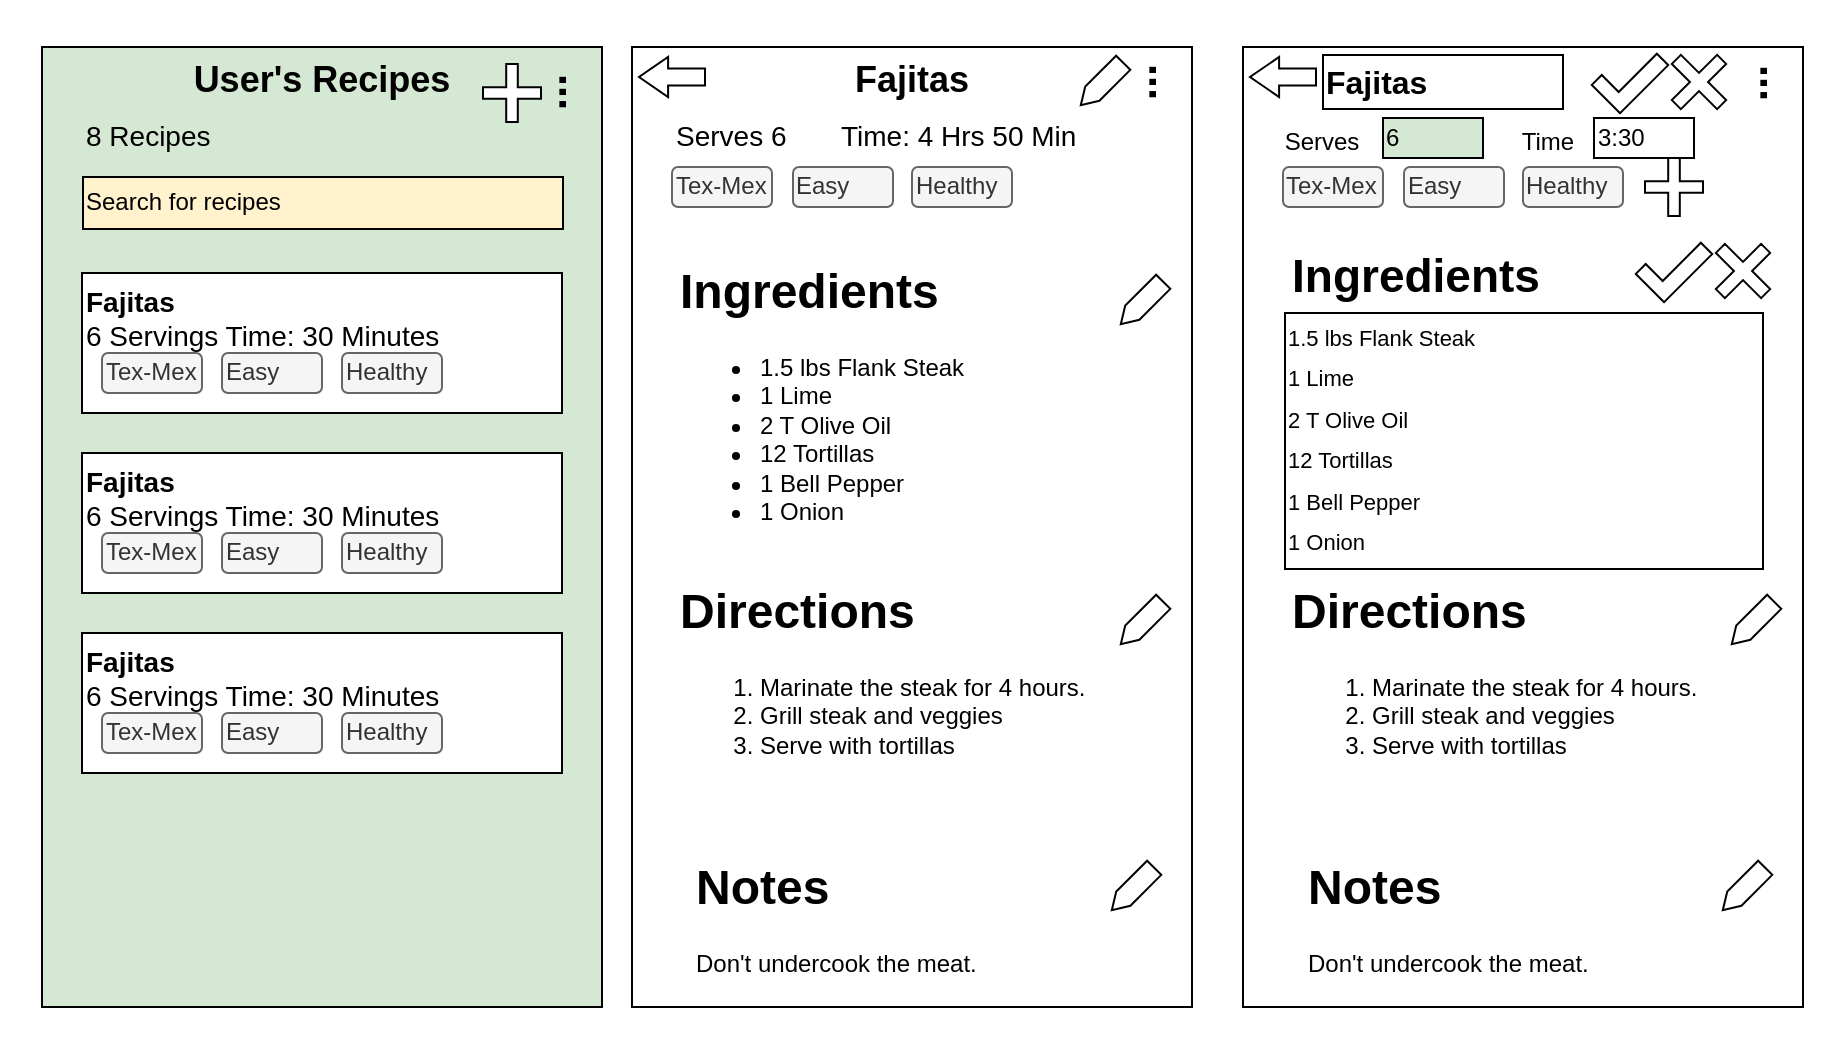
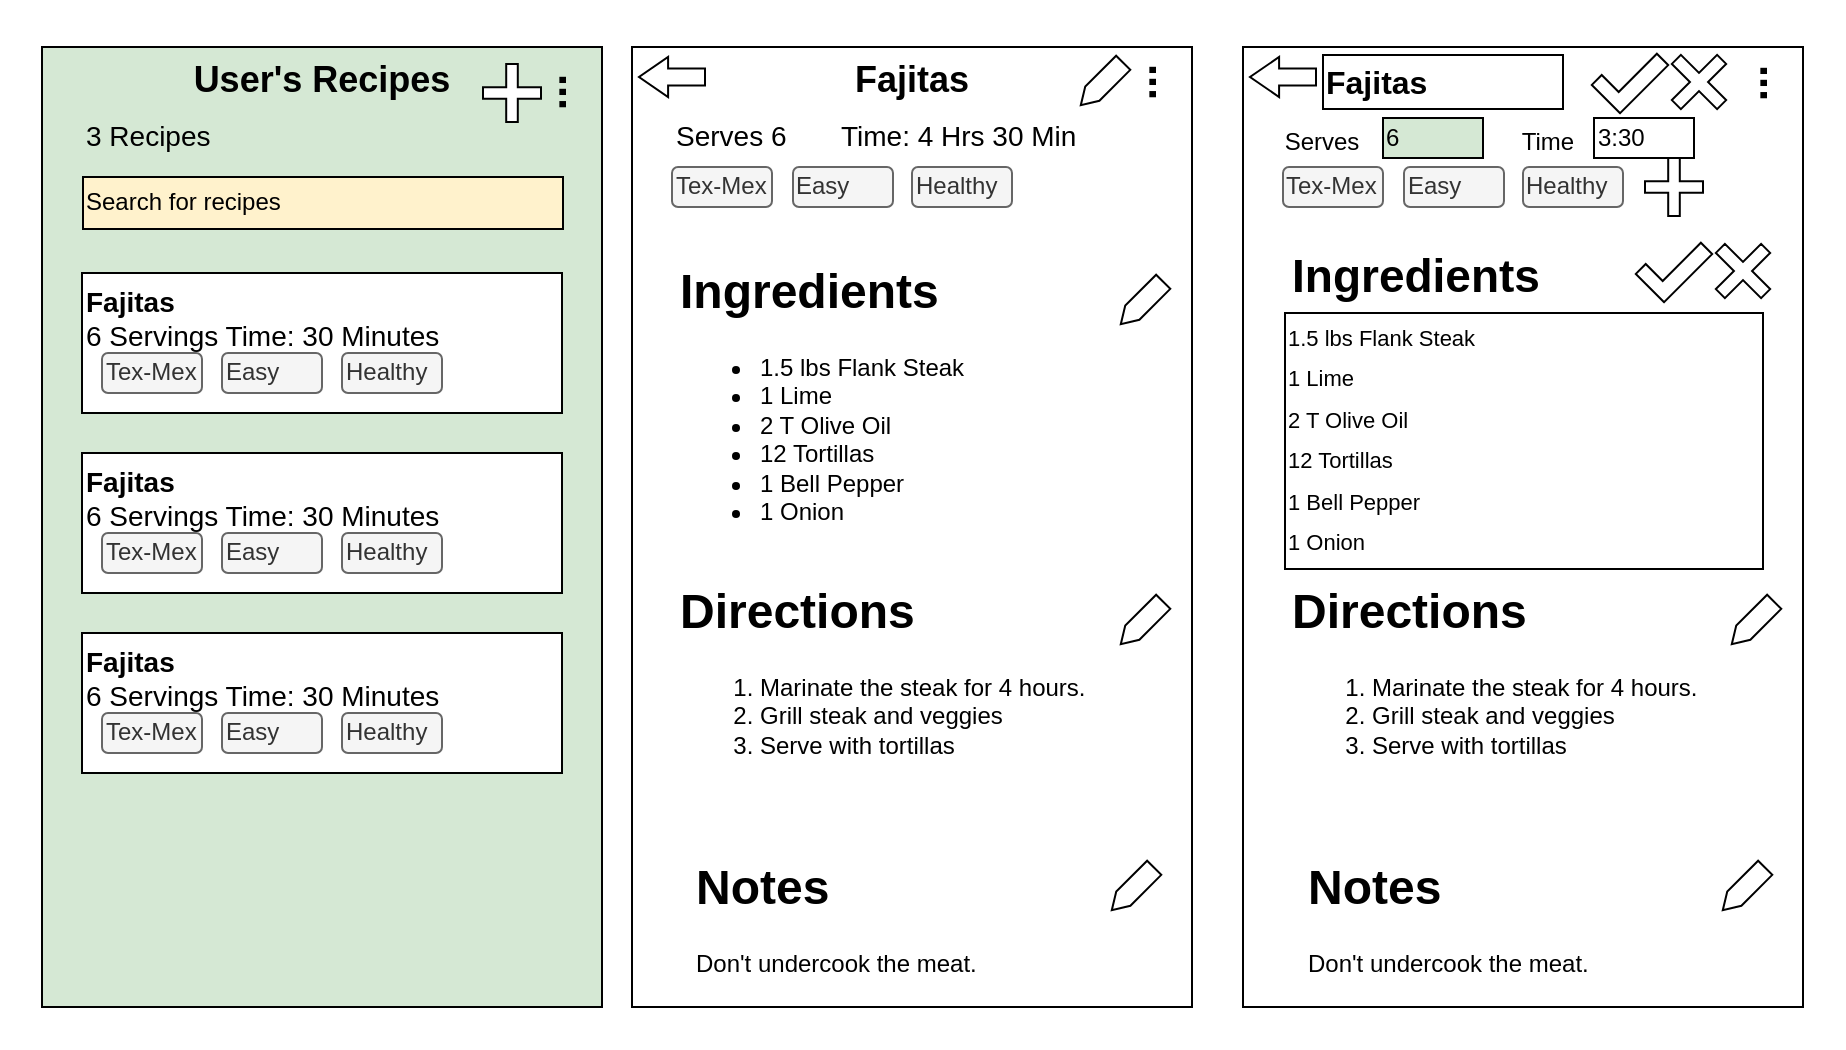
(150, 137) -> (150, 137)
(896, 137) -> (896, 137)
